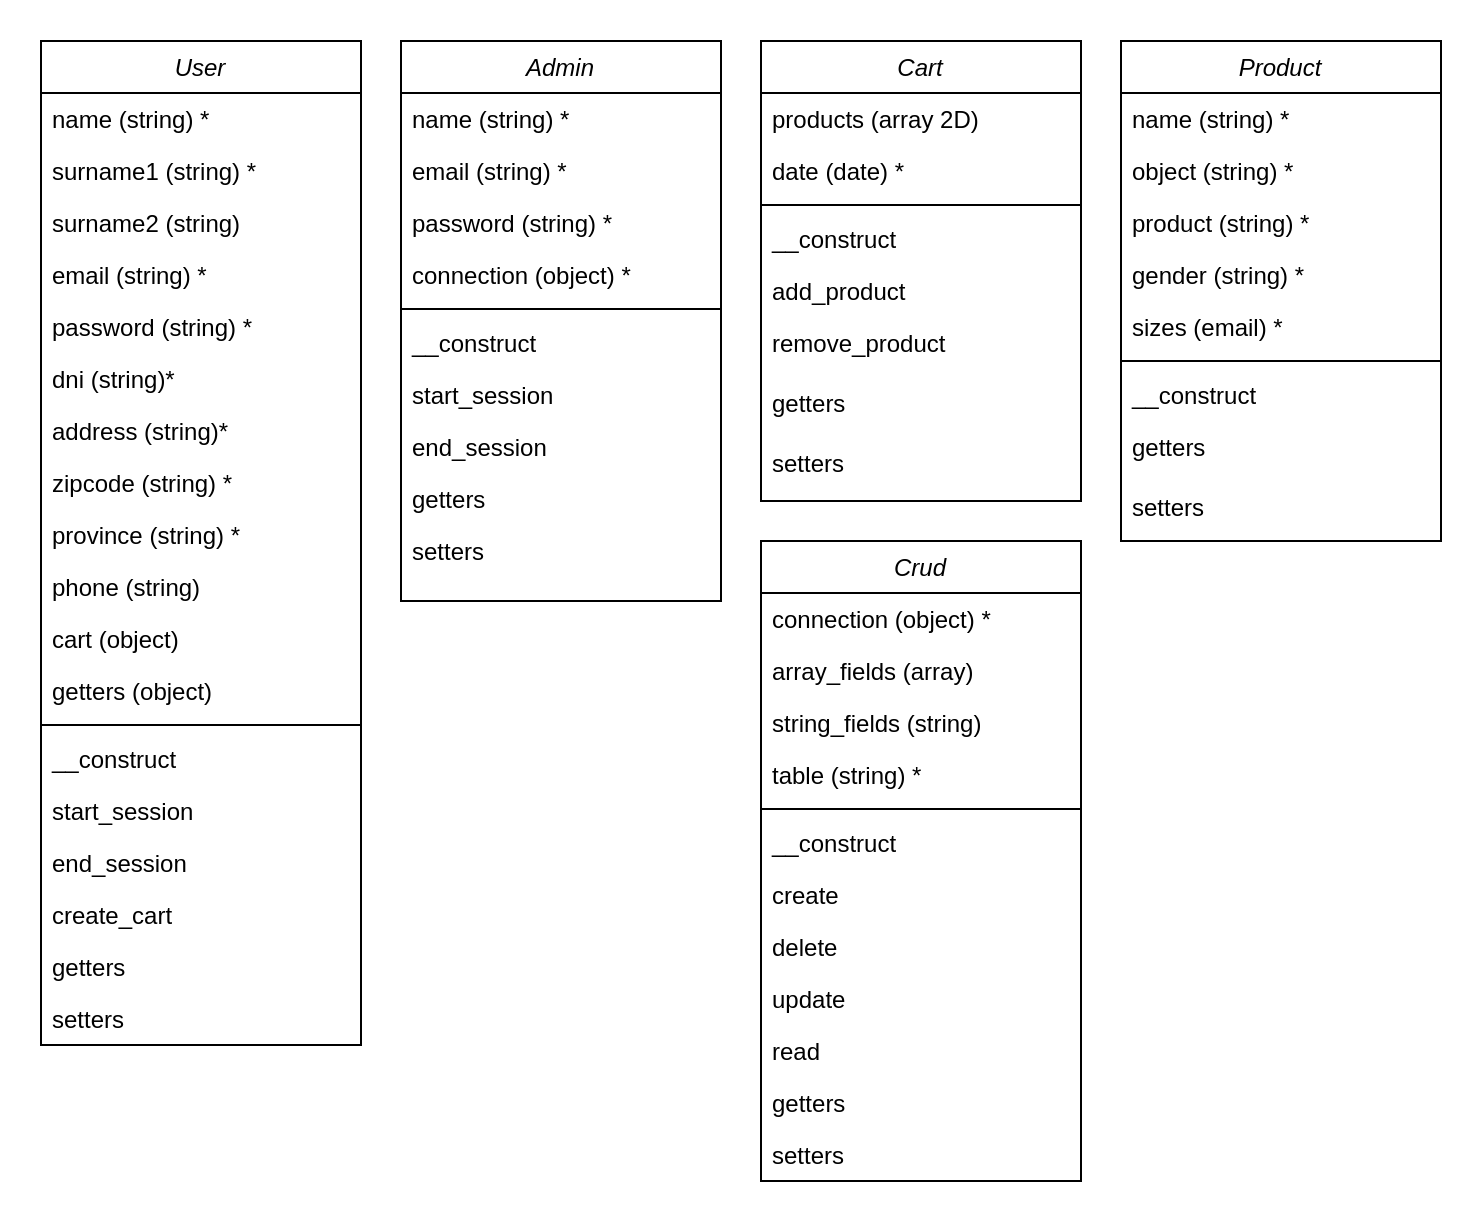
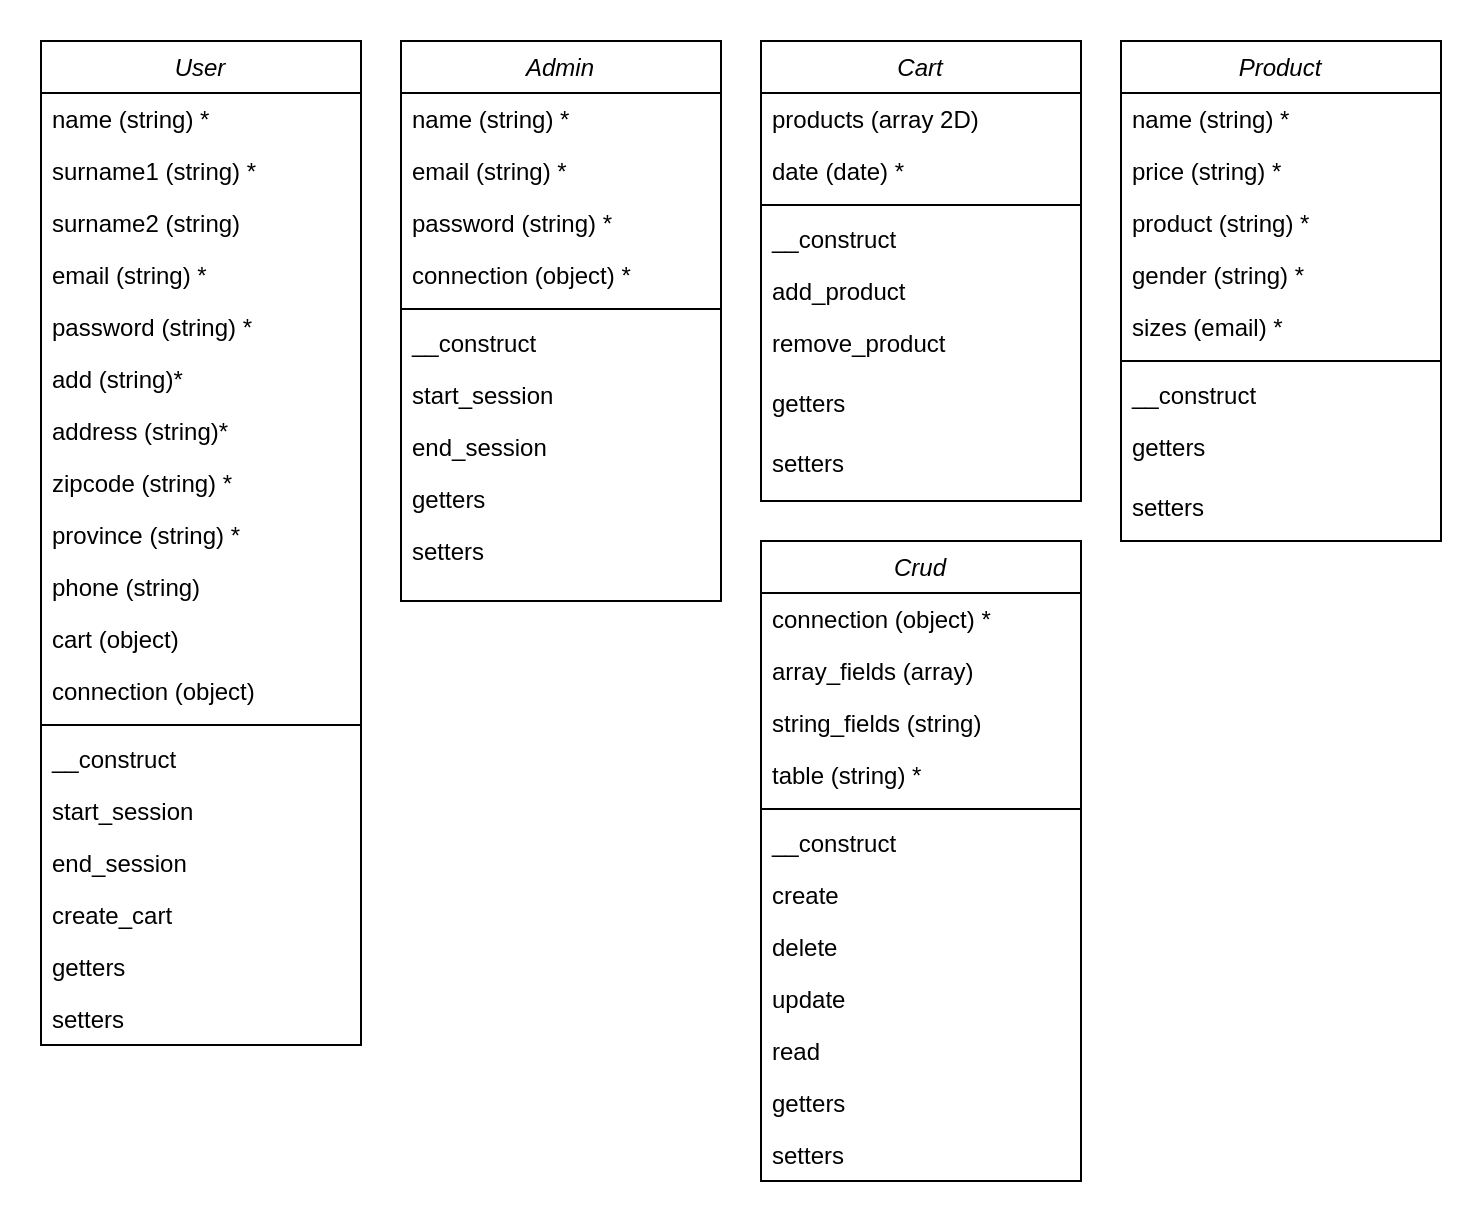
(1237, 172) -> (1227, 172)
(130, 380) -> (133, 380)
(156, 692) -> (173, 692)
